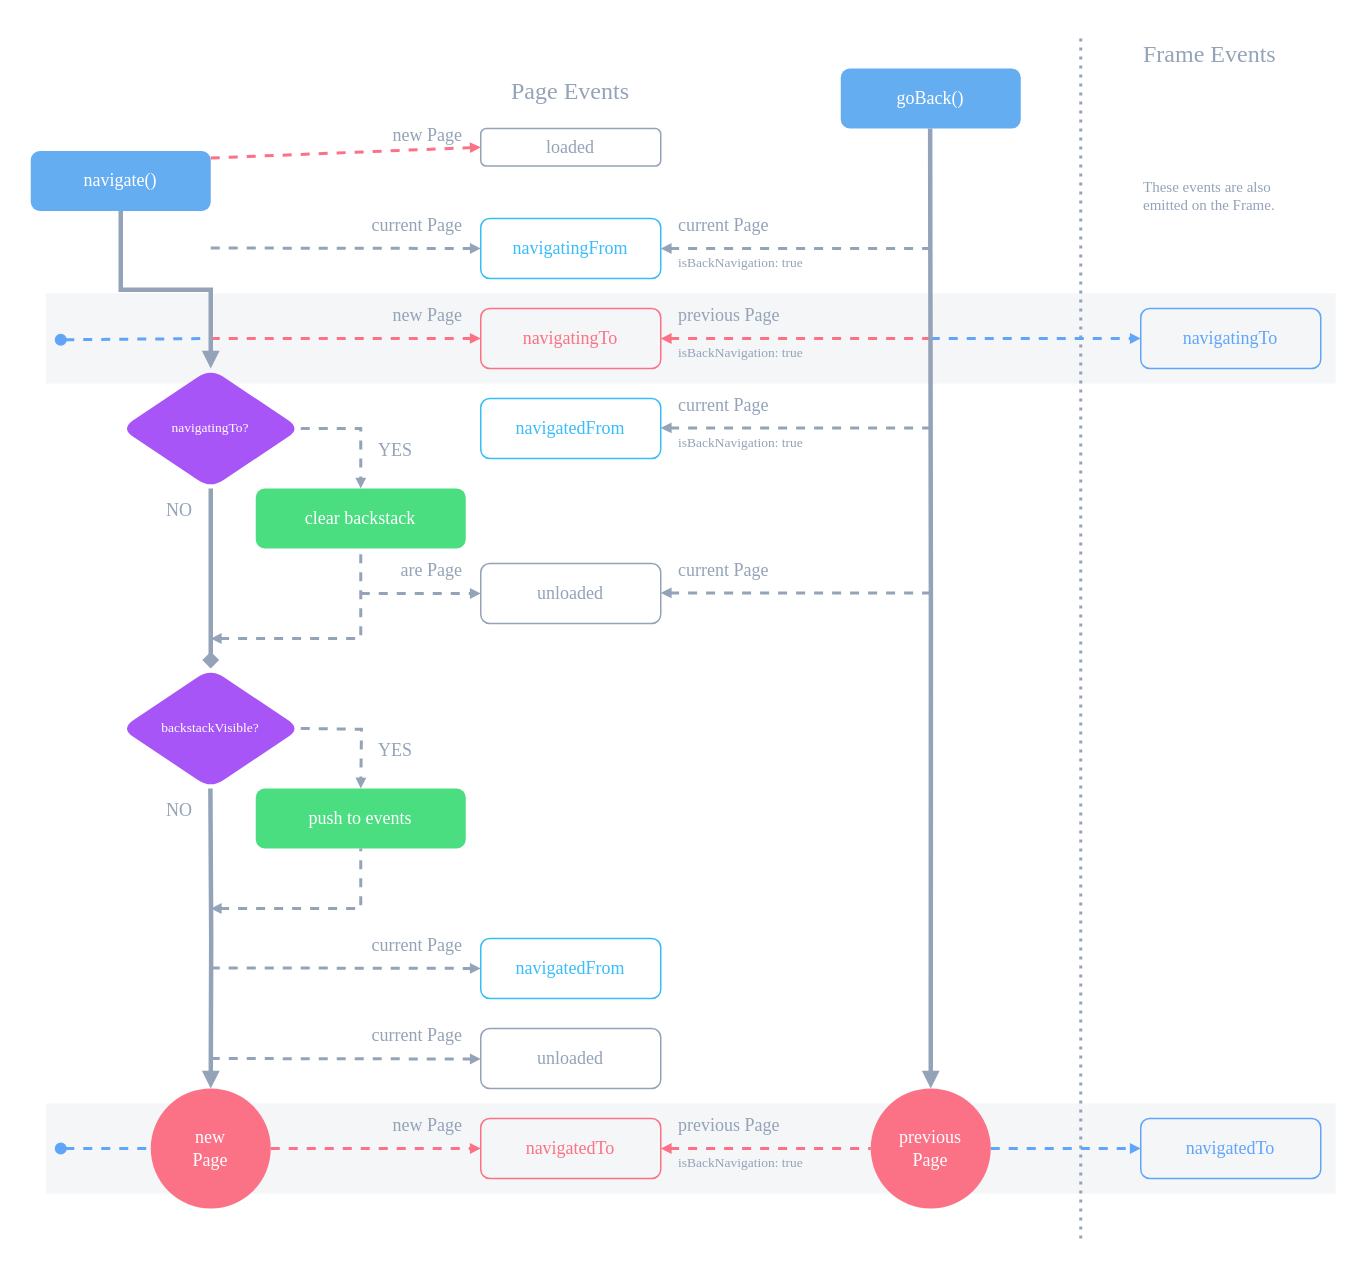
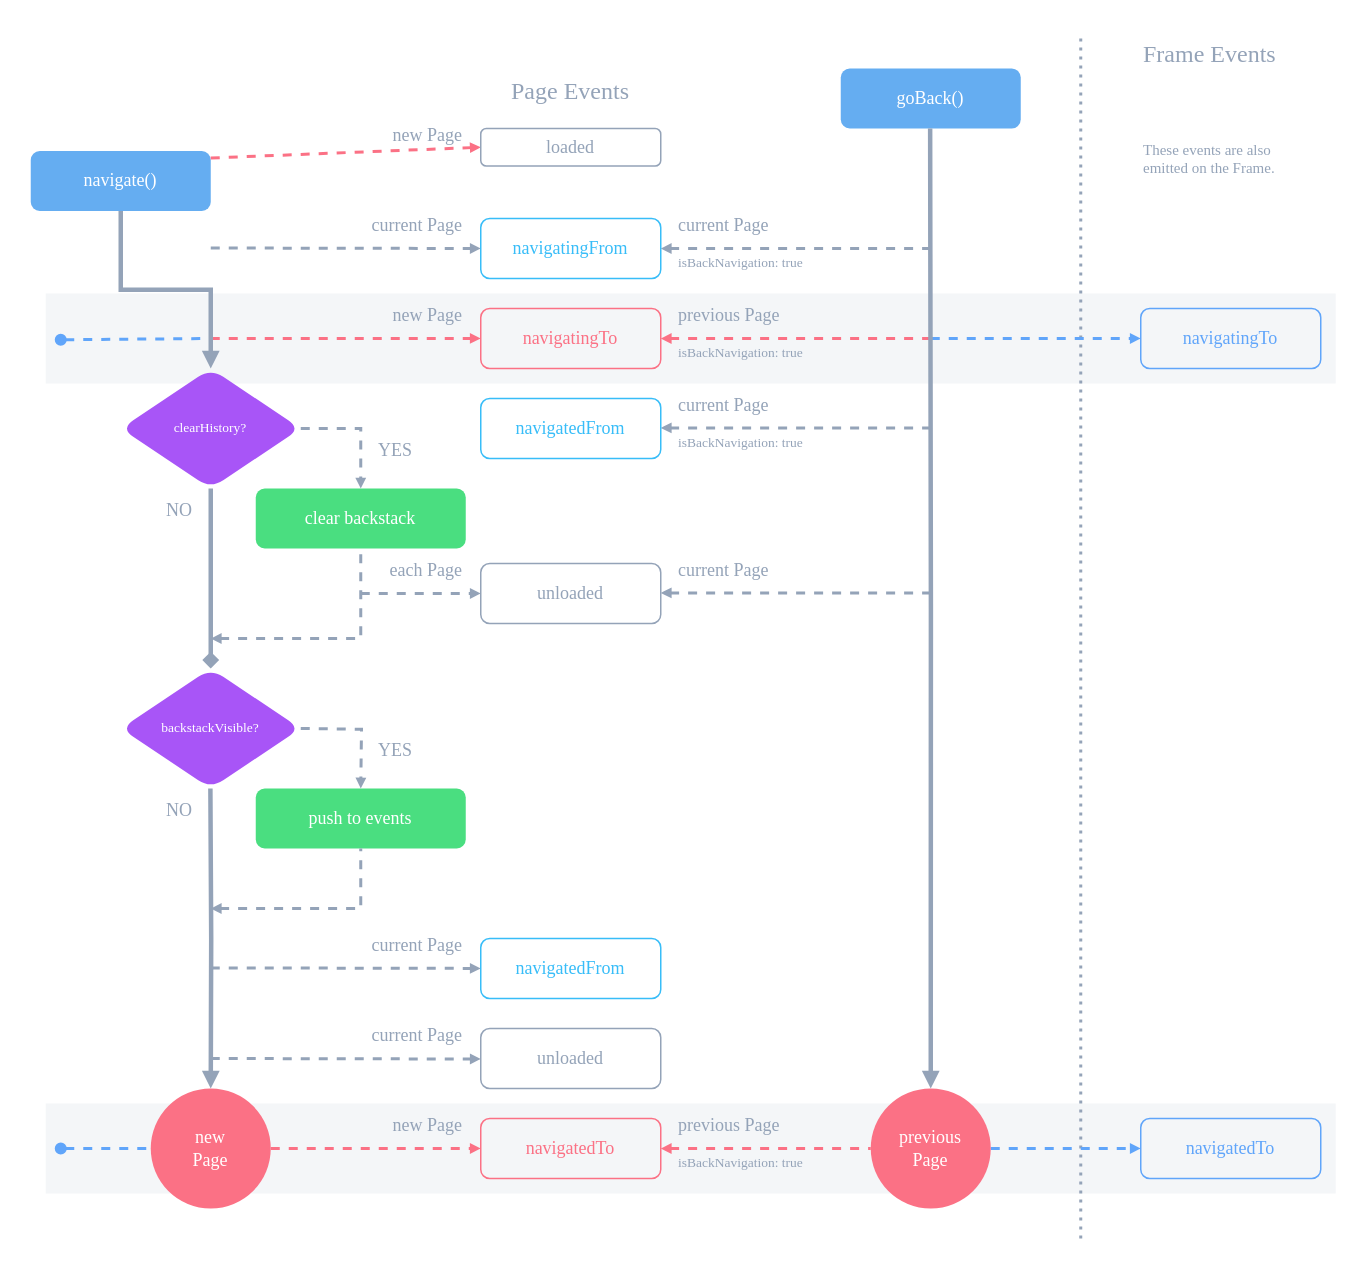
(1216, 196) -> (1216, 158)
(211, 428) -> (211, 428)
(425, 571) -> (420, 571)
